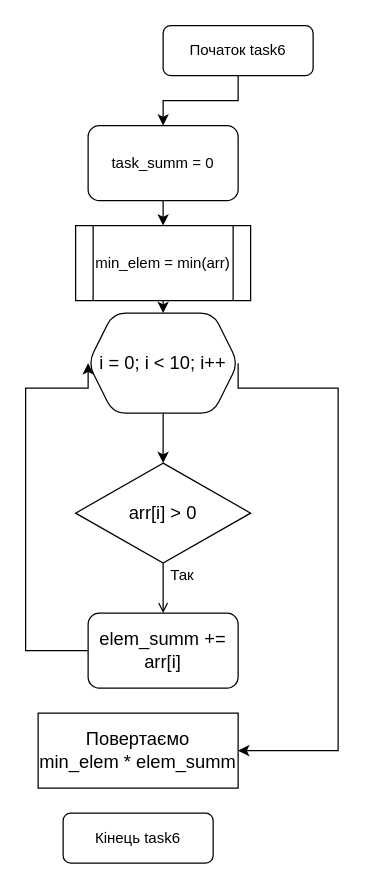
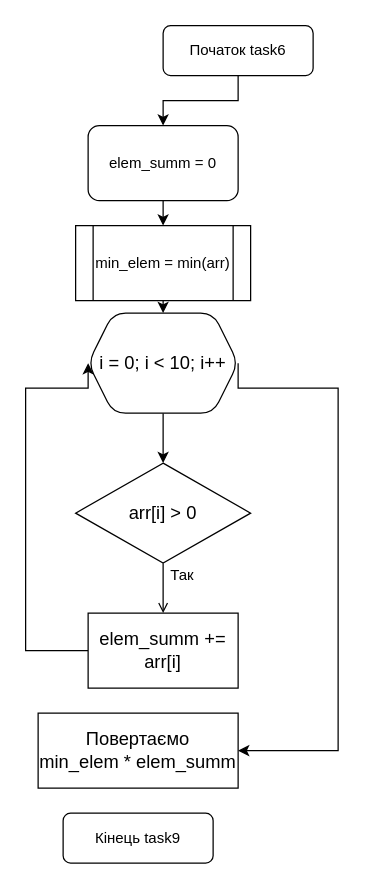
(163, 163) -> (163, 163)
(163, 651) -> (163, 651)
(138, 838) -> (138, 838)
